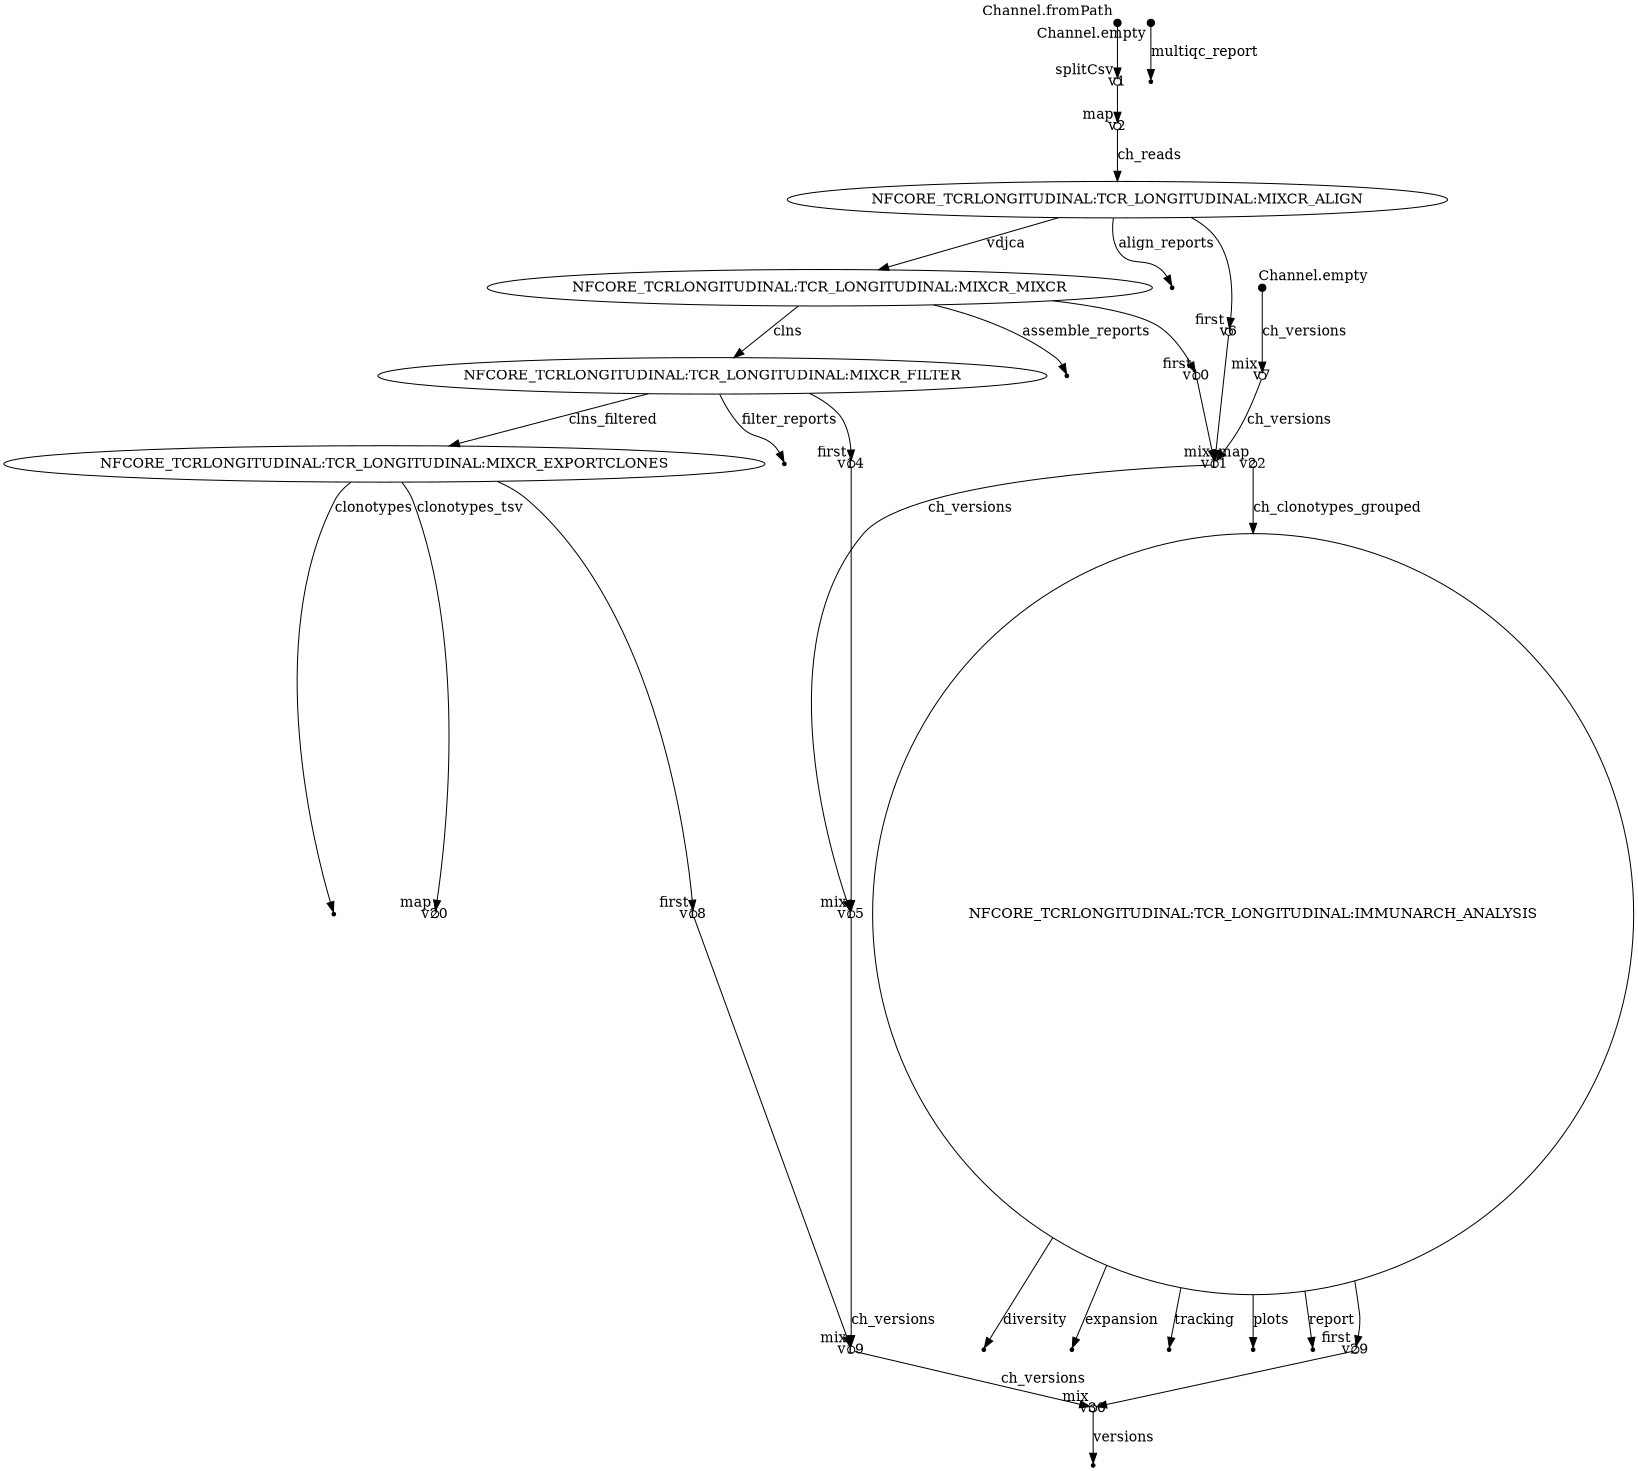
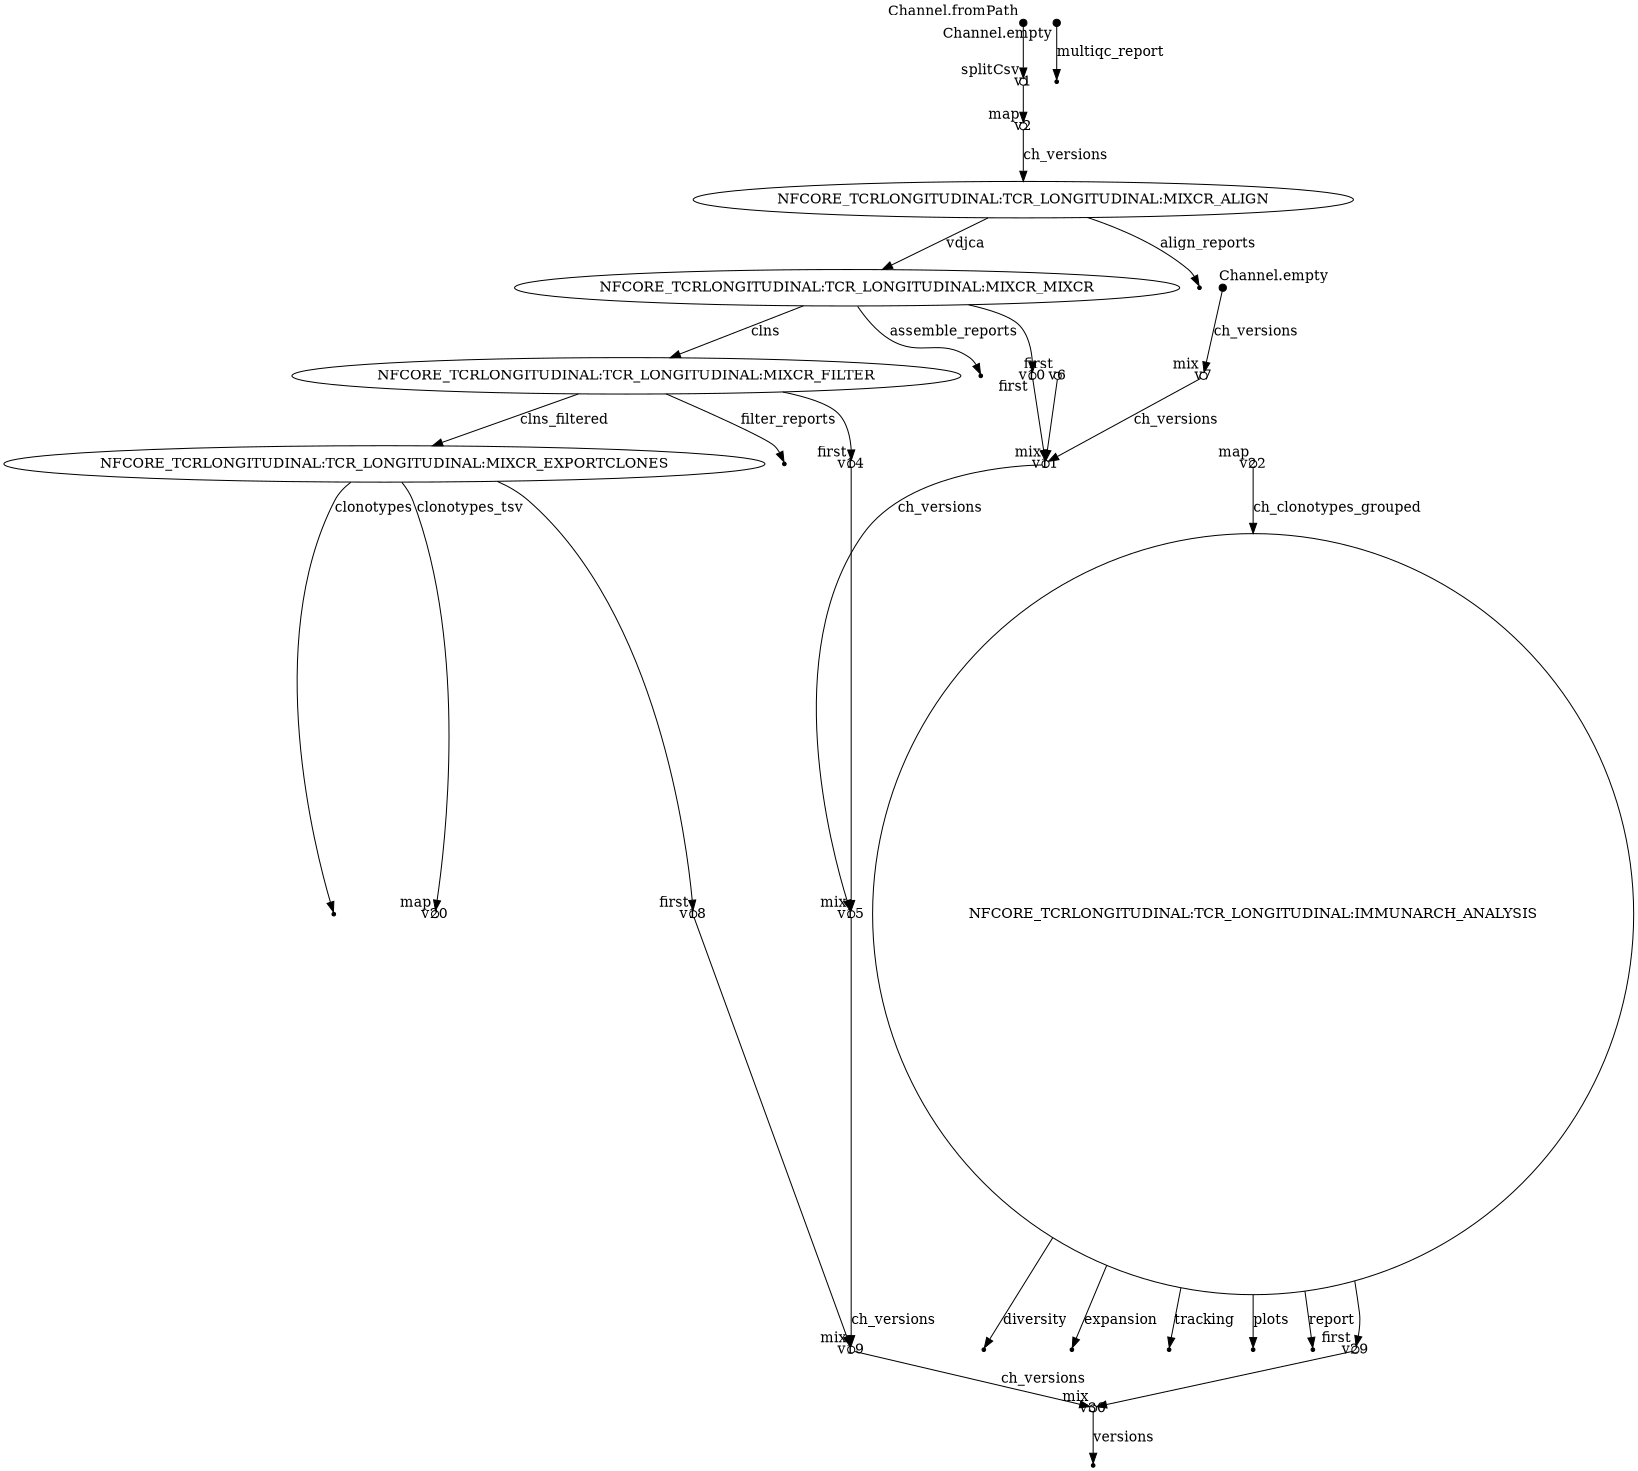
(1150, 156) -> (1066, 156)
(1227, 261) -> none
